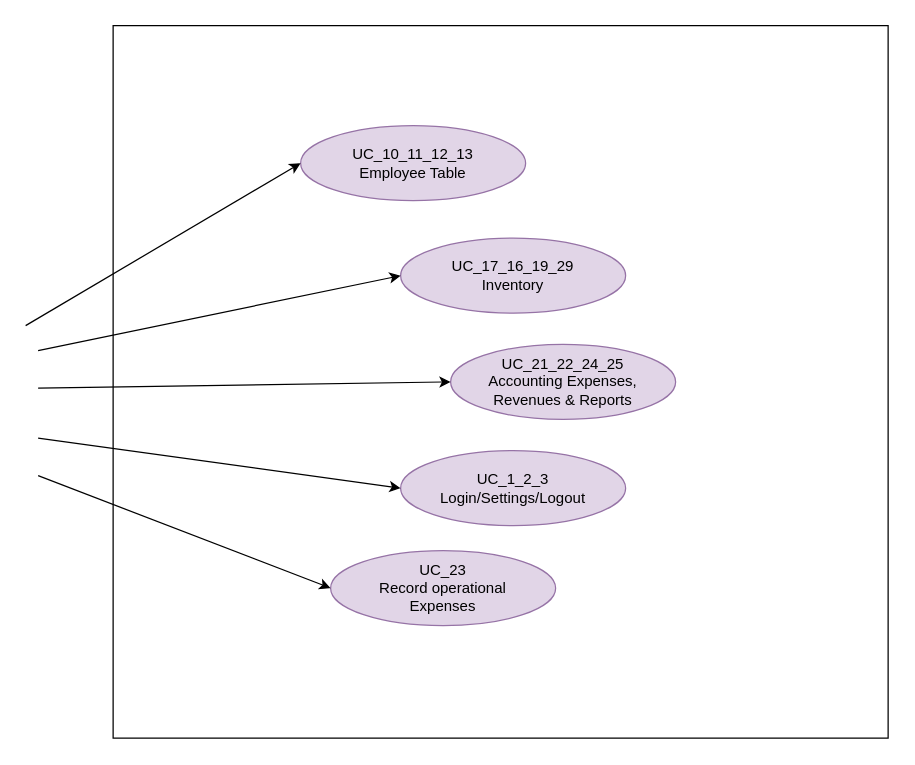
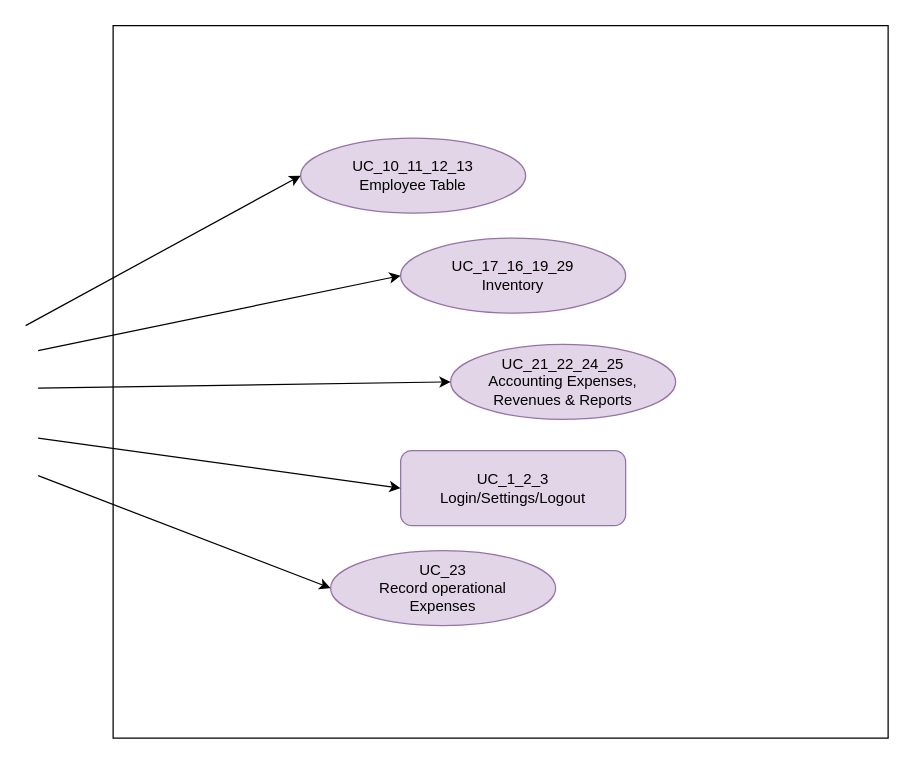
(413, 163) -> (413, 176)
(513, 488) -> (513, 488)
